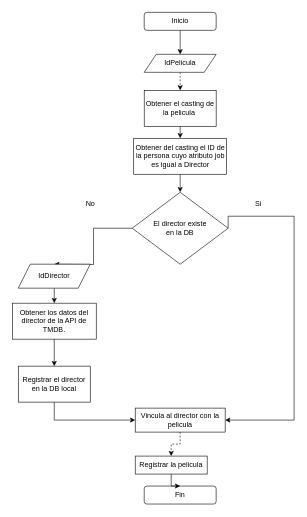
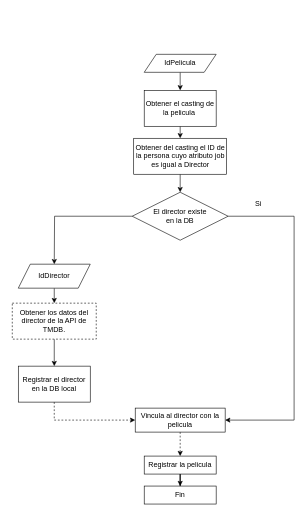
(180, 21) -> none
(180, 48) -> none
(180, 79) -> (180, 79)
(90, 204) -> none
(180, 228) -> (180, 216)
(54, 321) -> (54, 321)
(83, 420) -> (83, 420)
(171, 465) -> (180, 465)
(180, 495) -> (180, 495)
